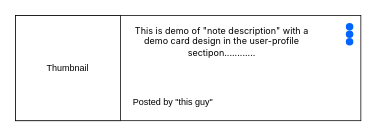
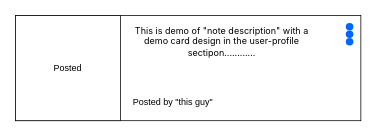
(68, 68) -> (68, 68)
